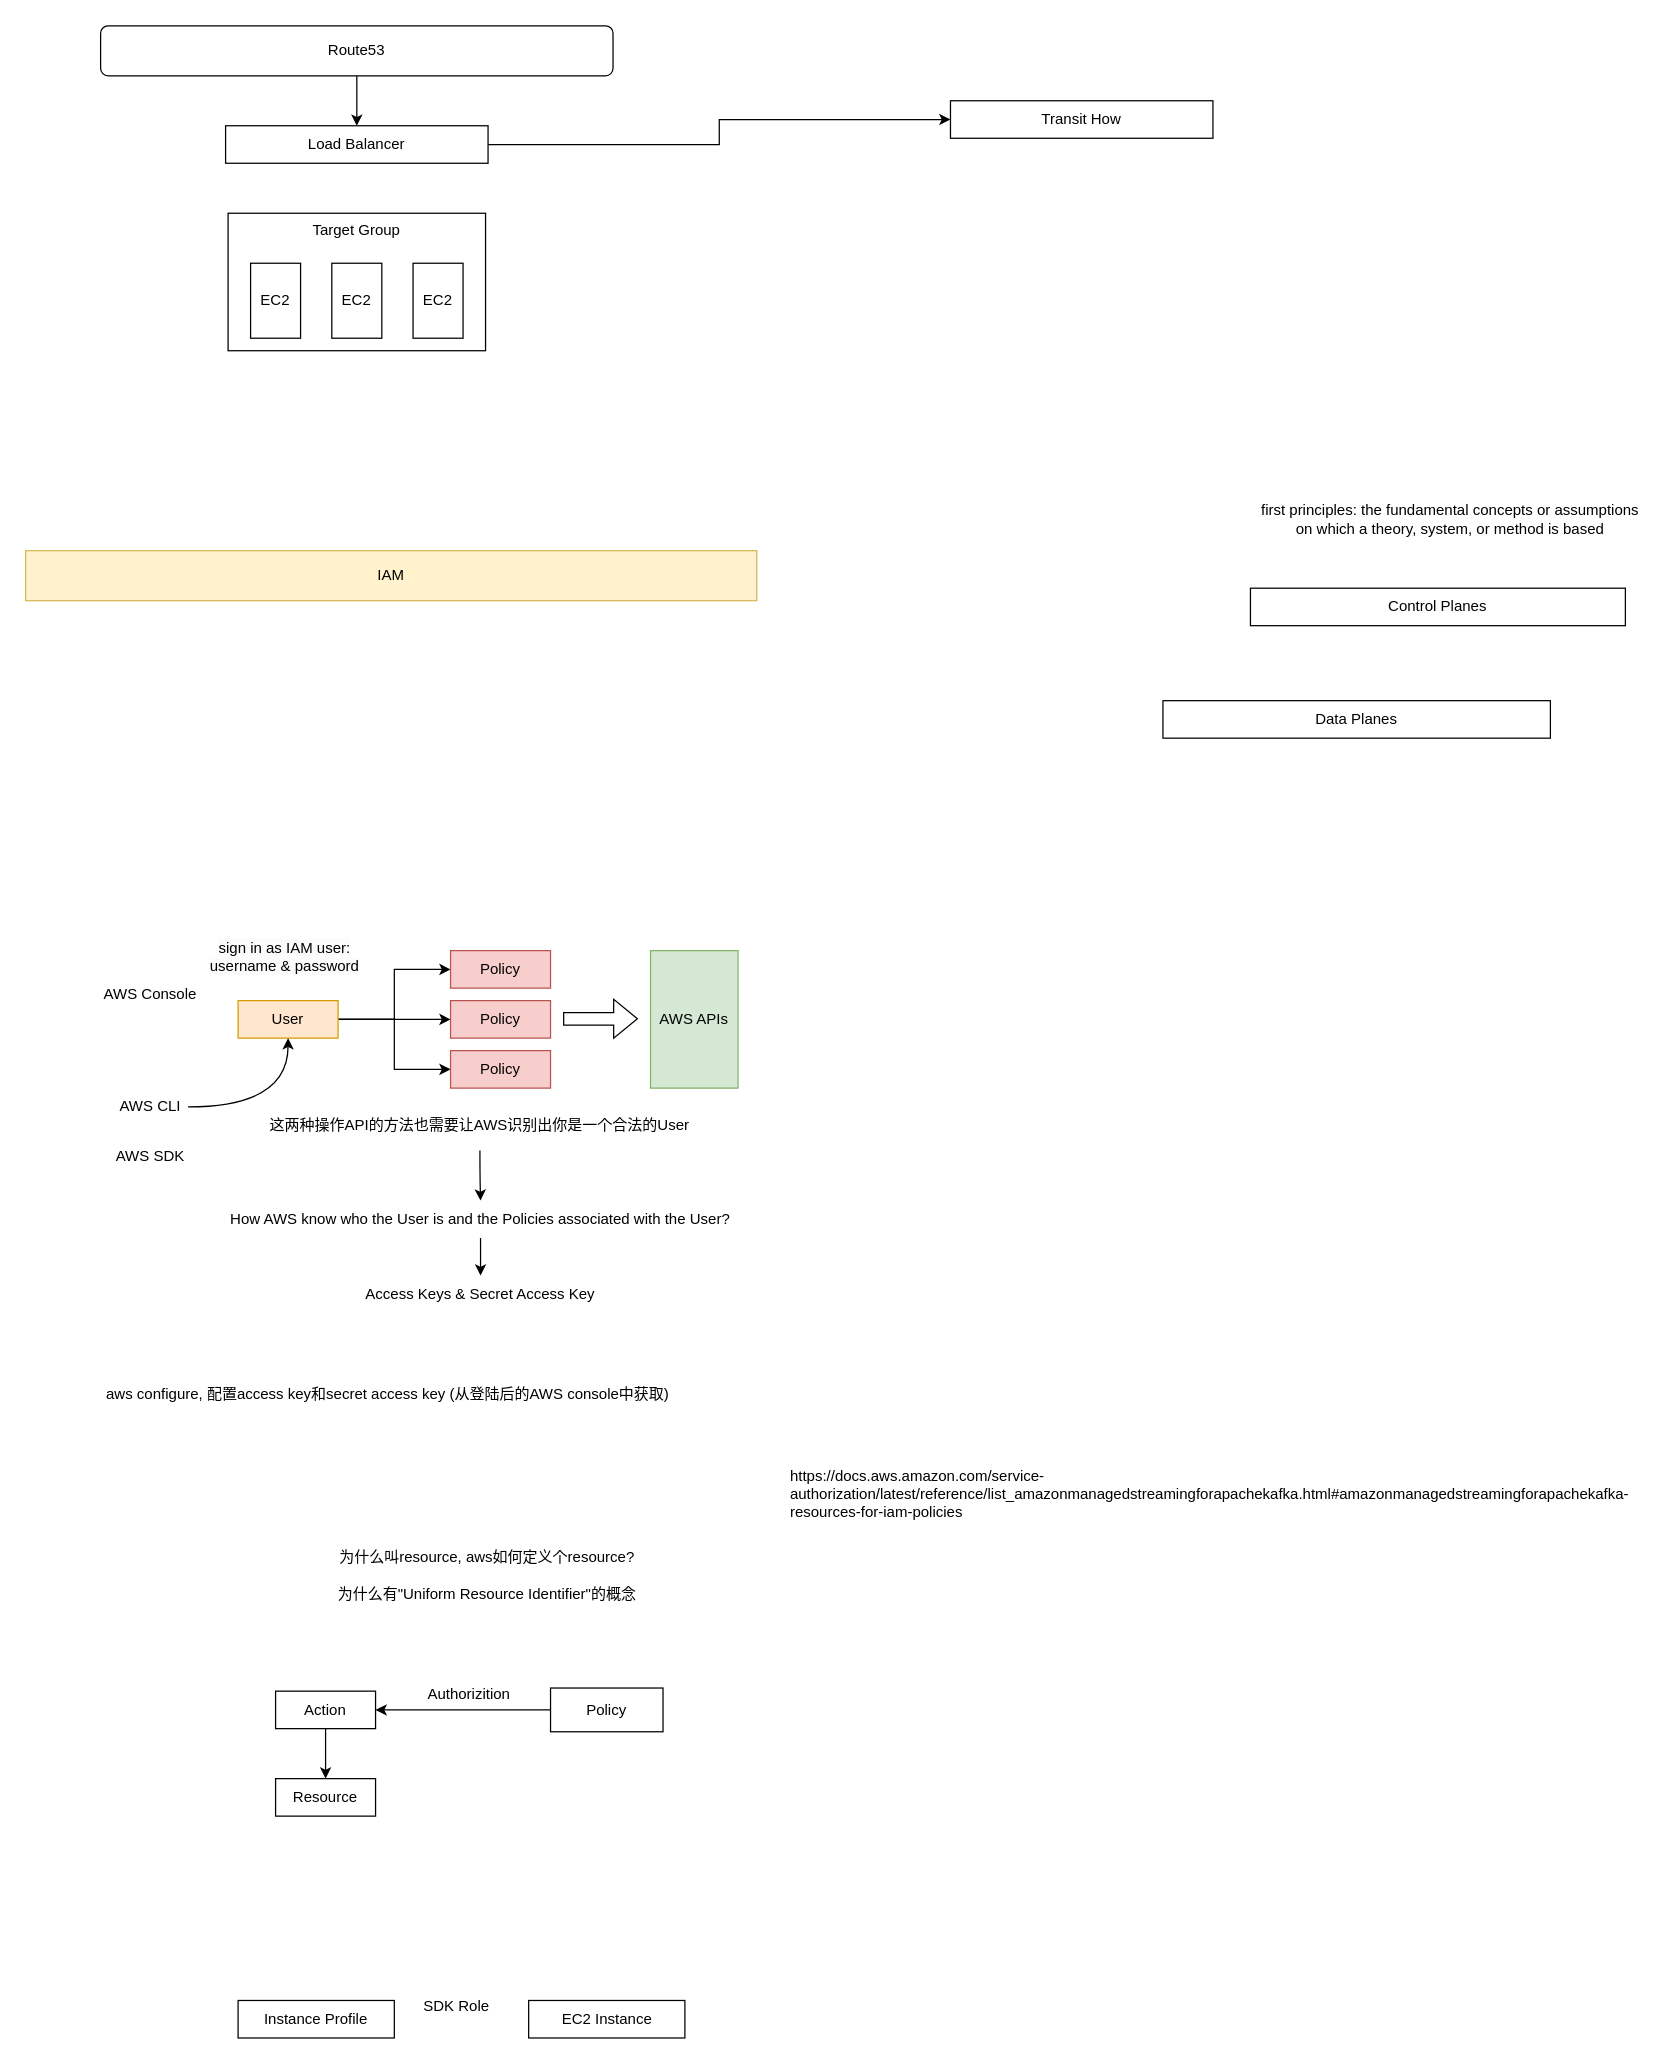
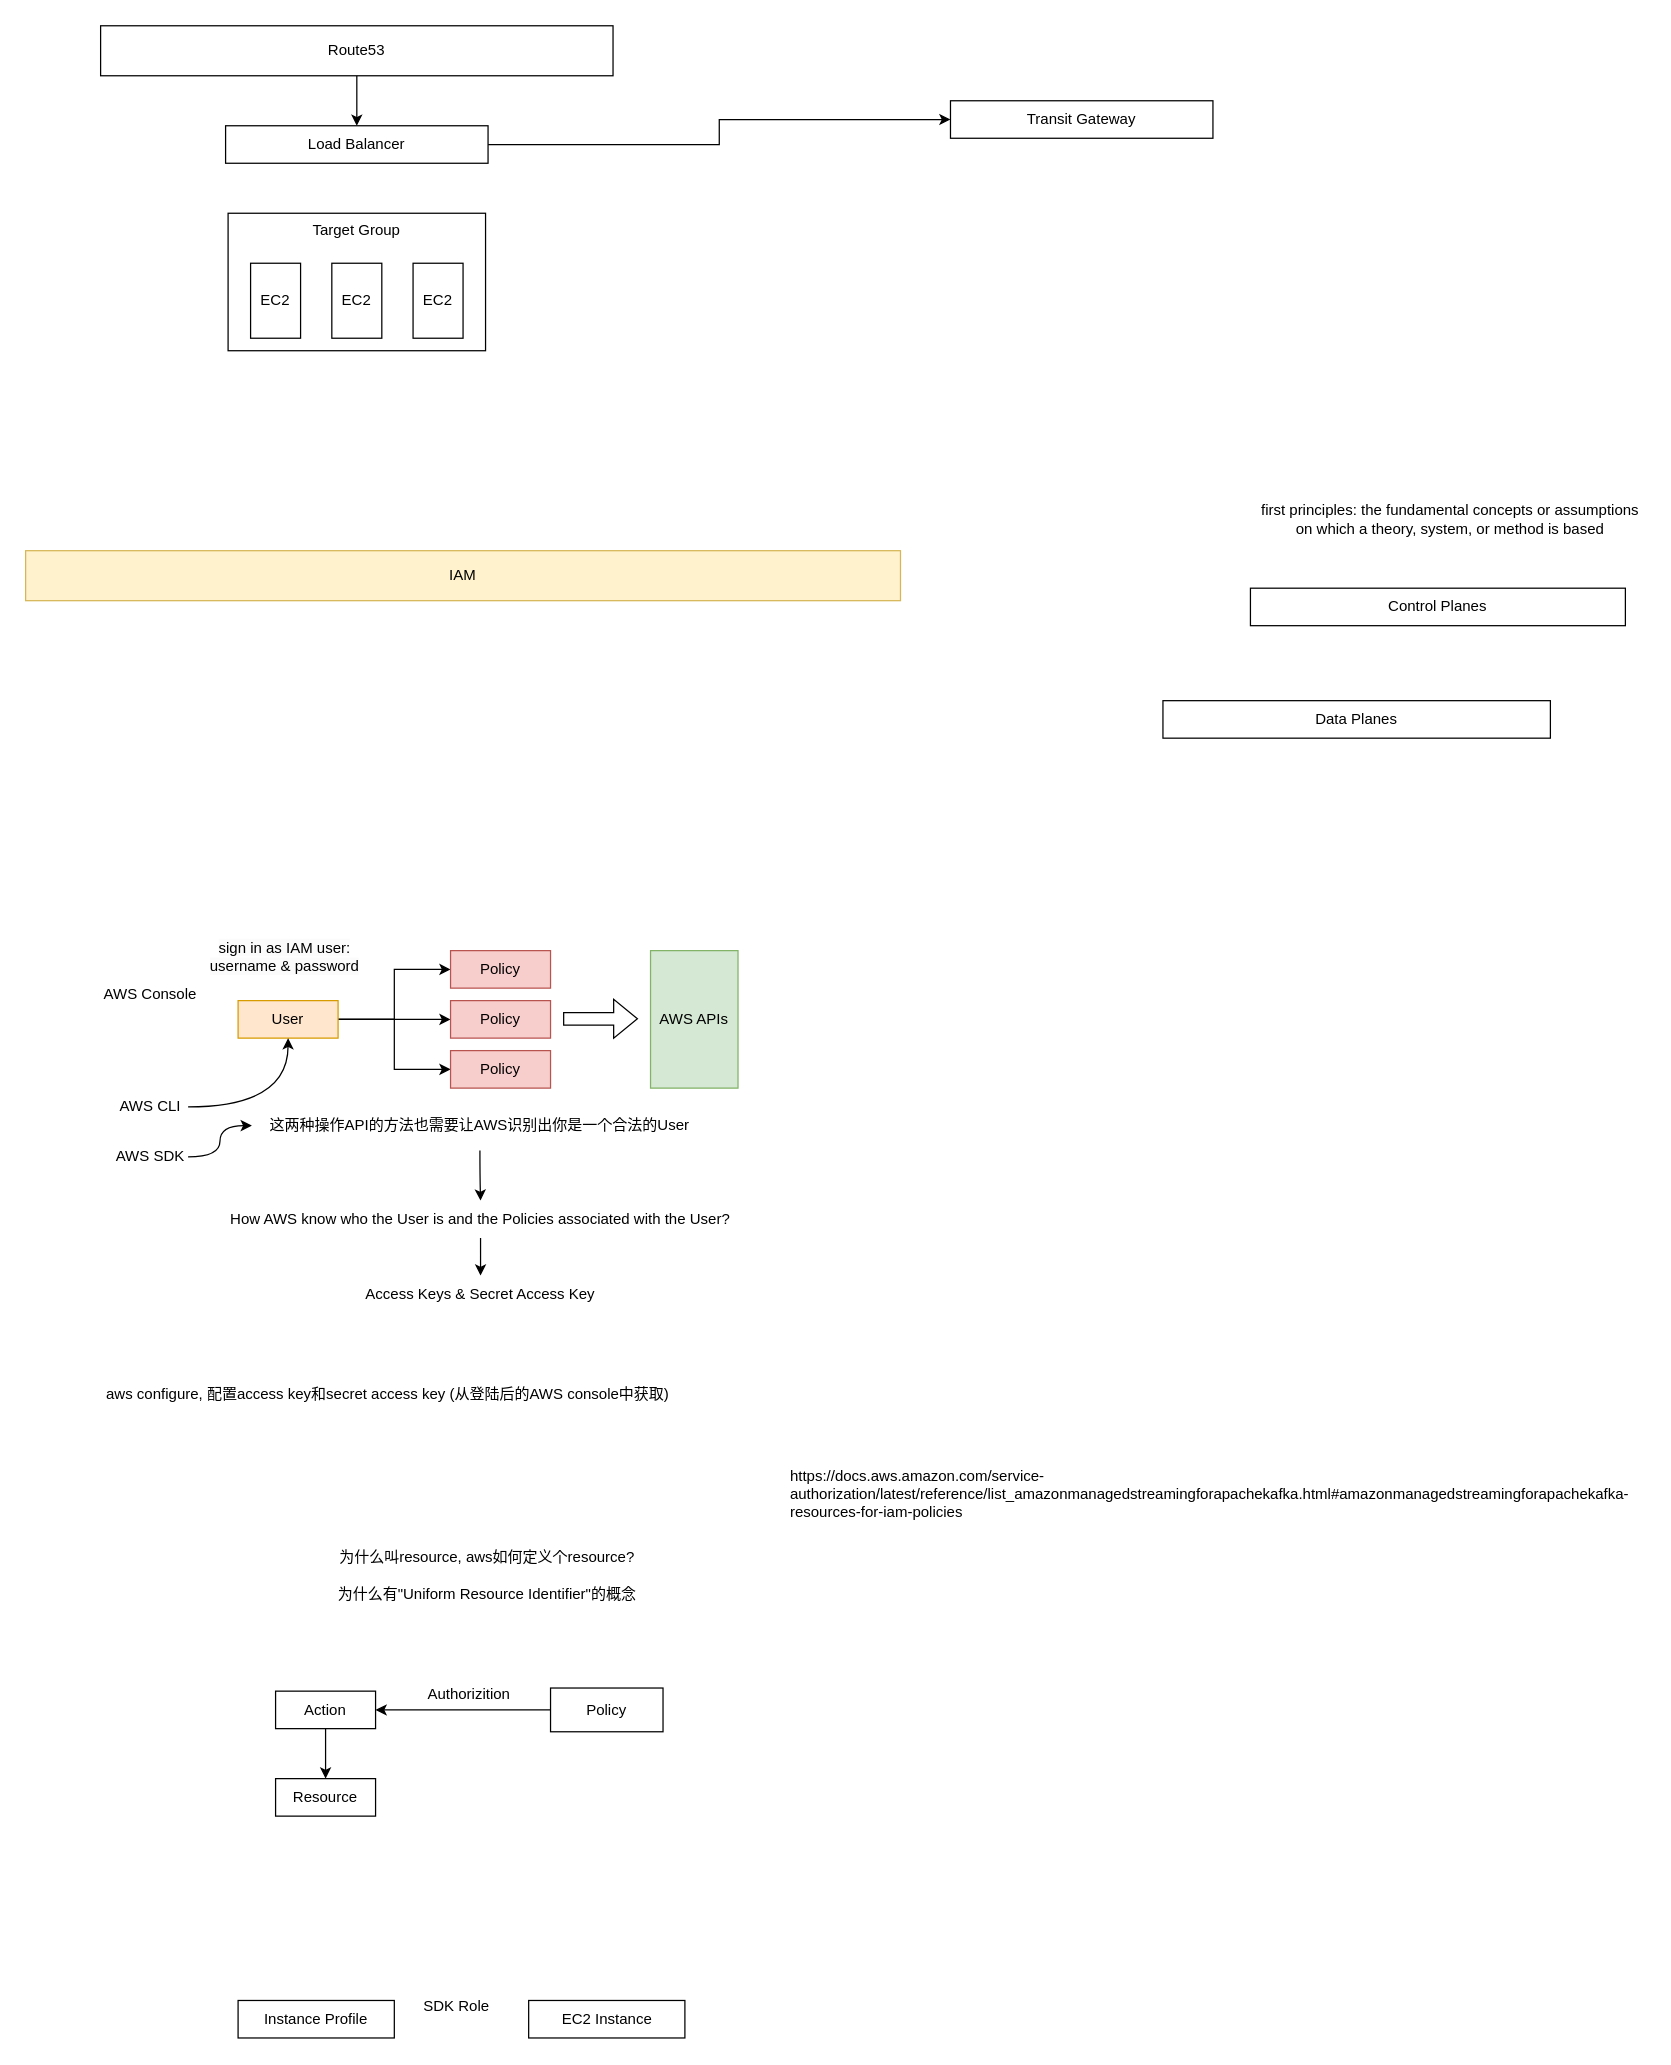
(357, 51) -> (357, 51)
(1082, 119) -> (1082, 119)
(391, 576) -> (463, 576)
none -> (219, 1147)
